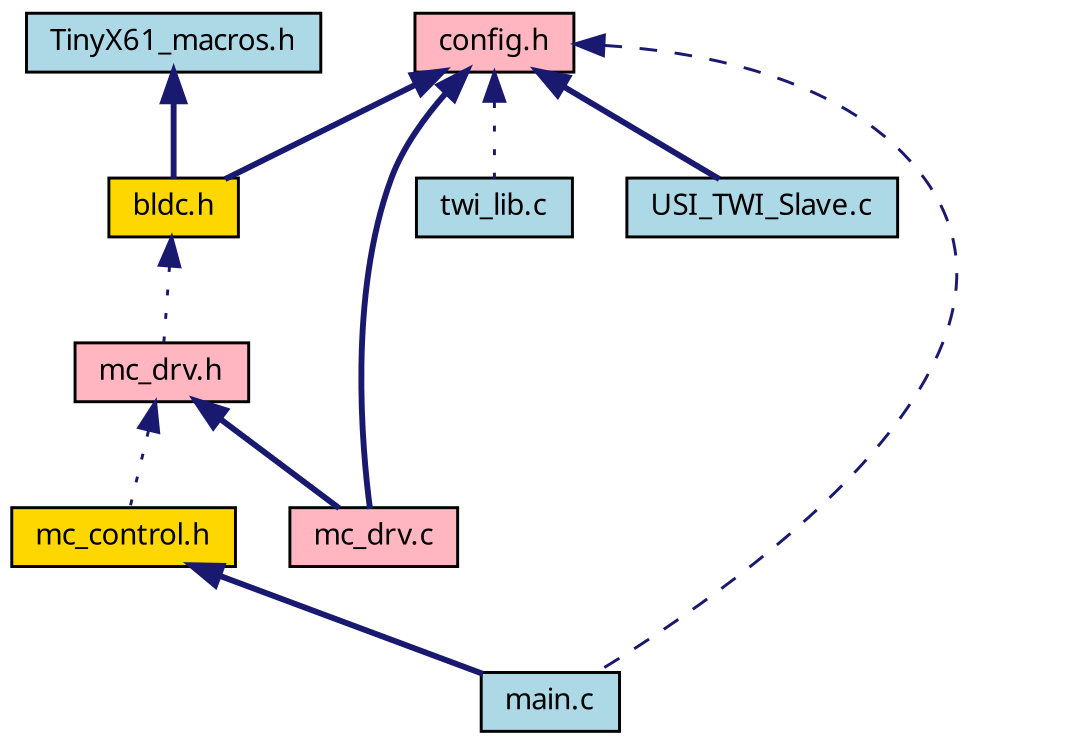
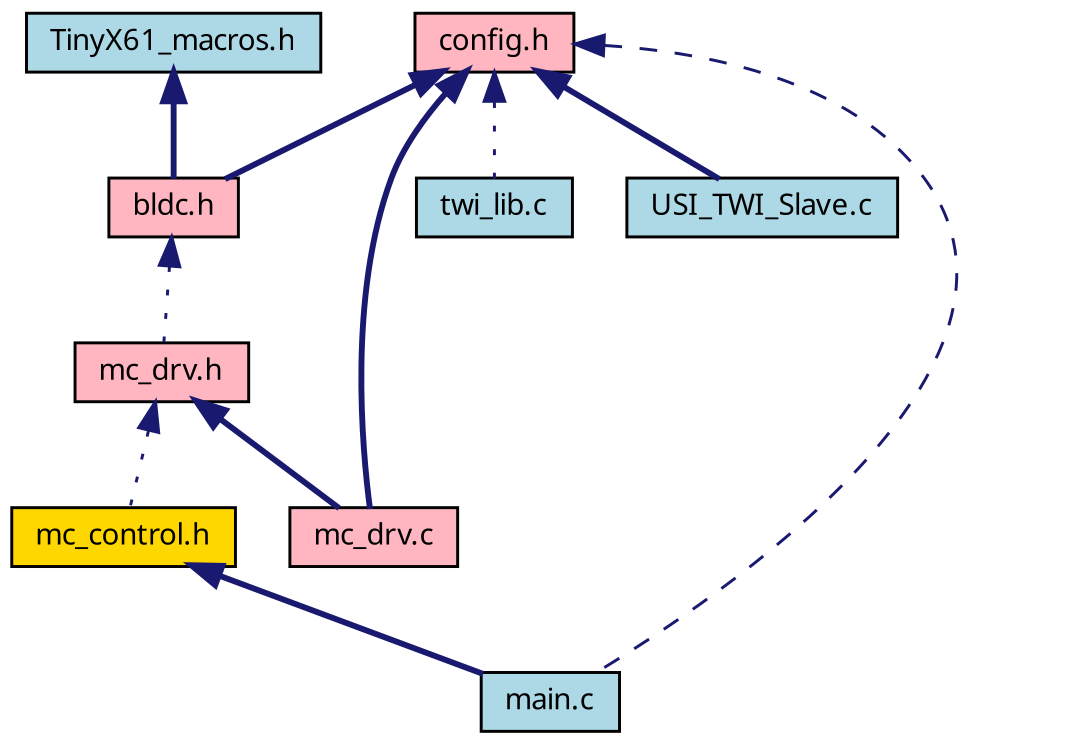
(174, 207) -> (174, 207)
